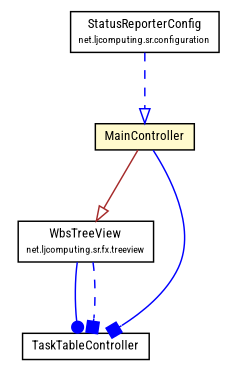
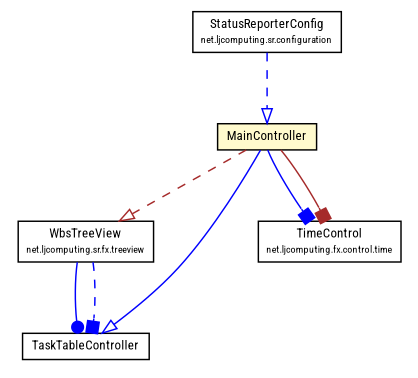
(121, 179) -> (189, 182)
none -> (330, 242)
(184, 247) -> (197, 246)
